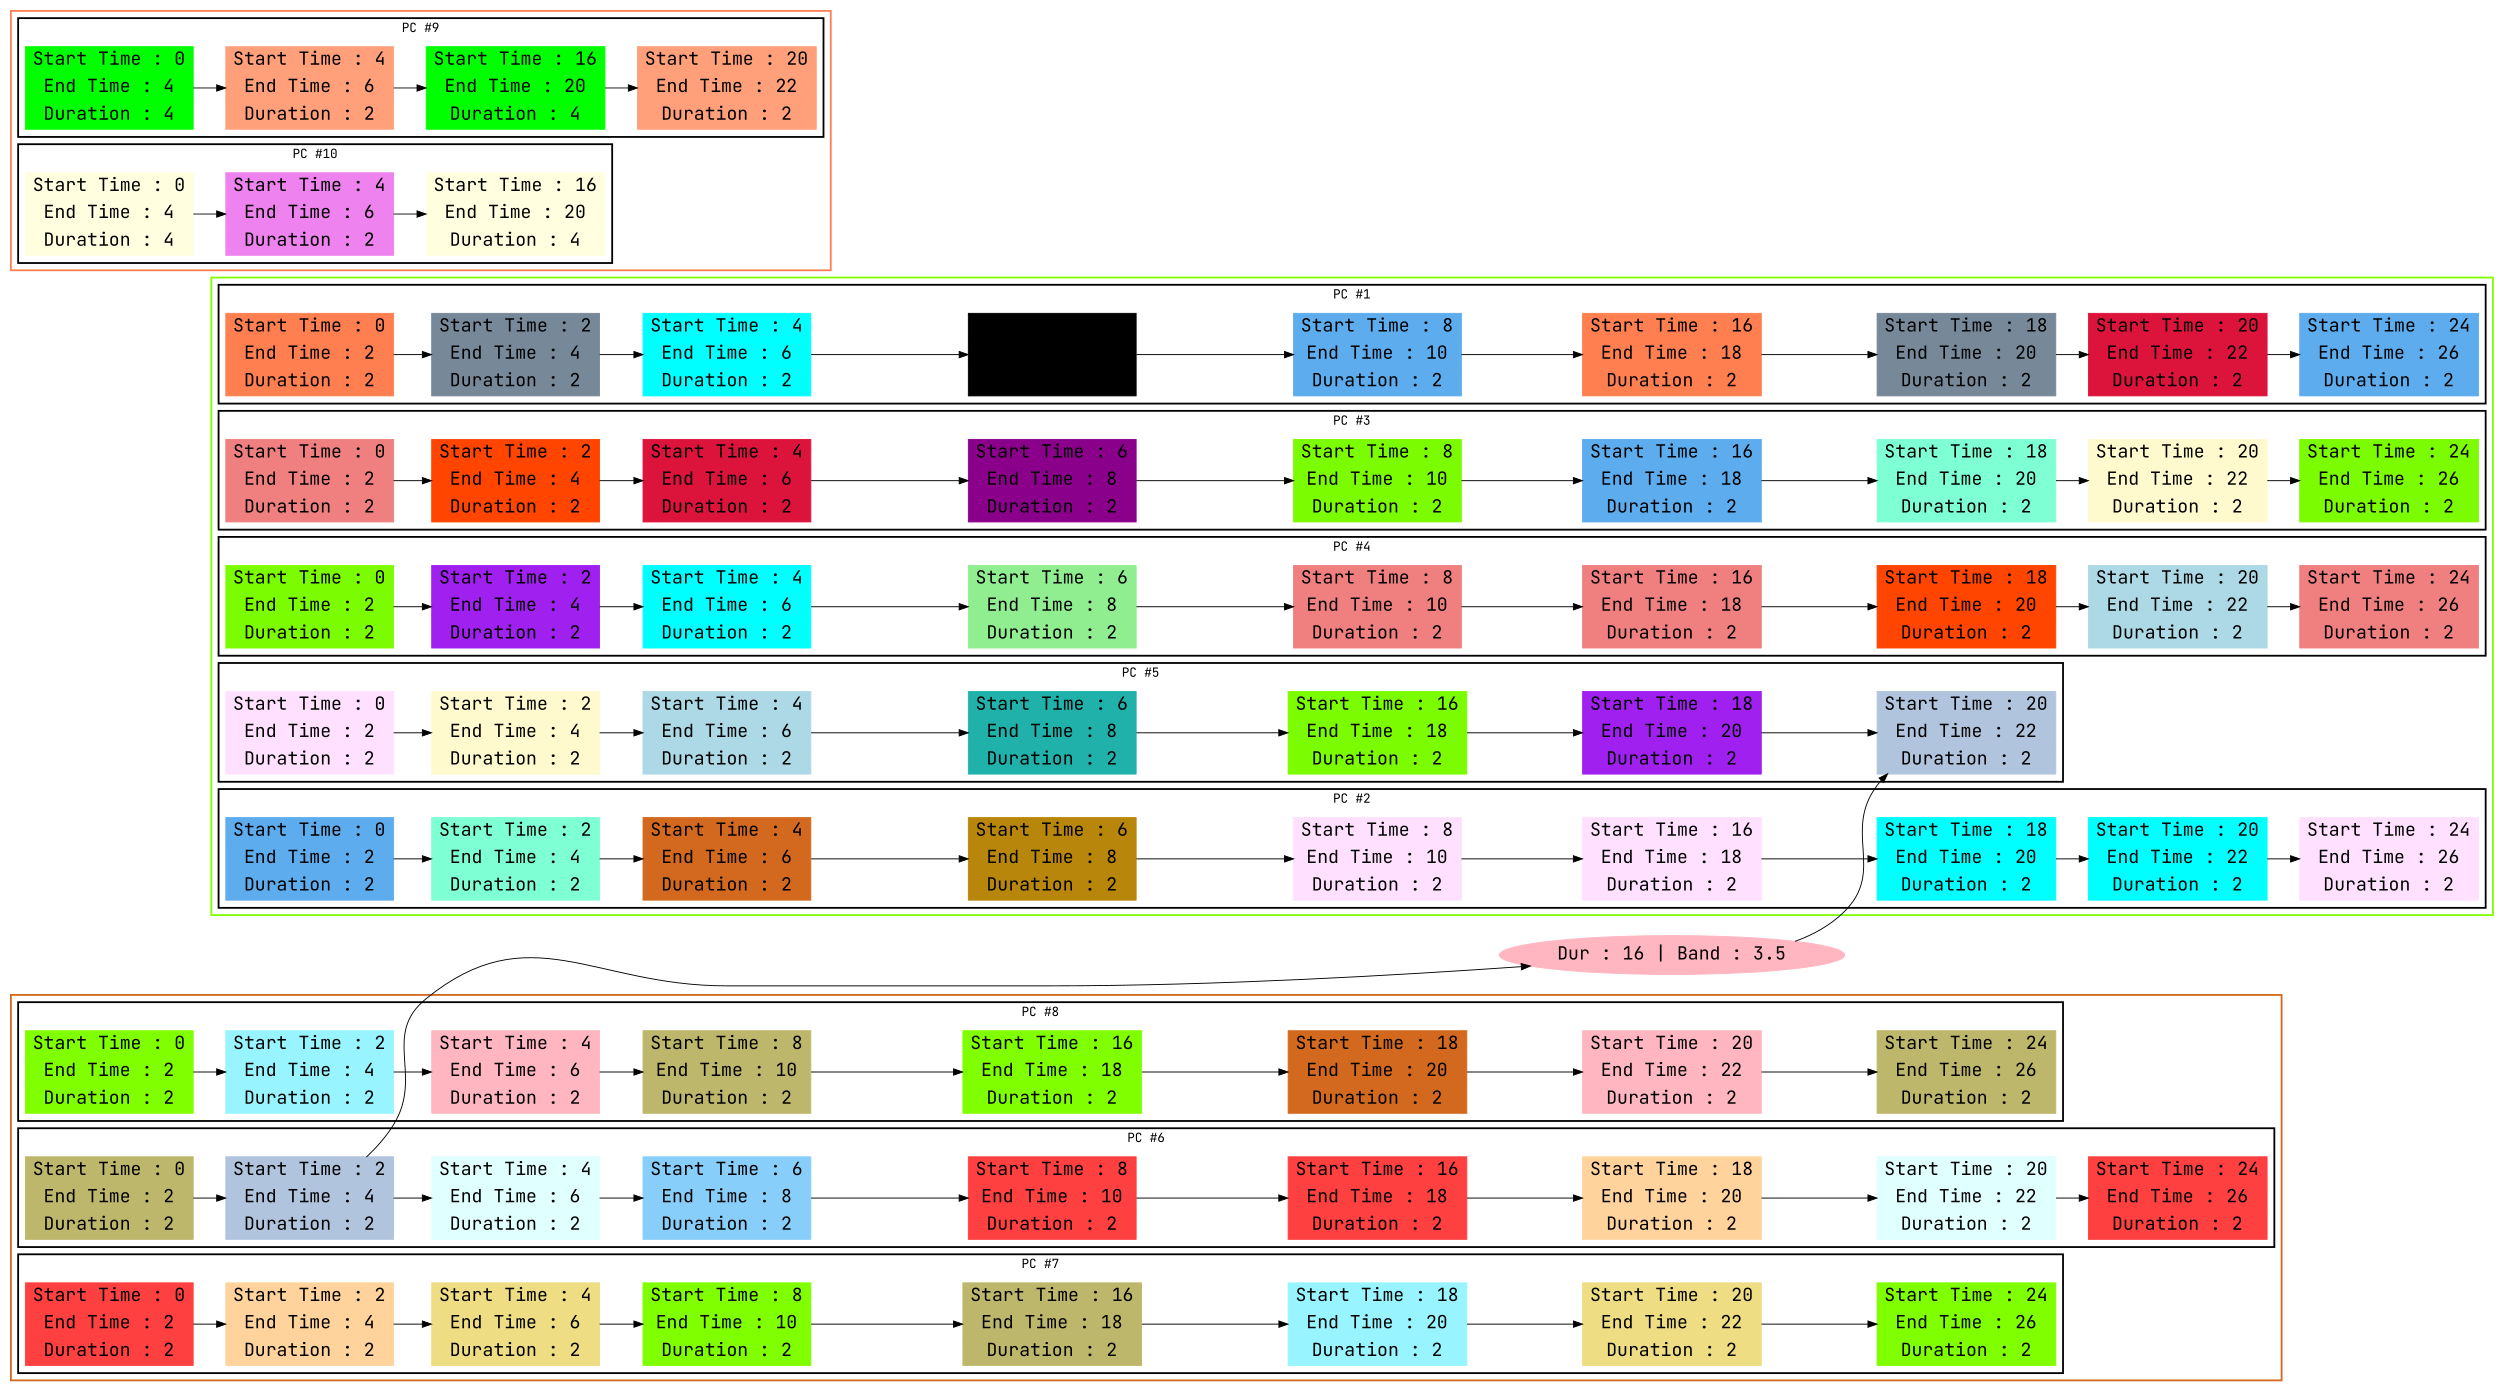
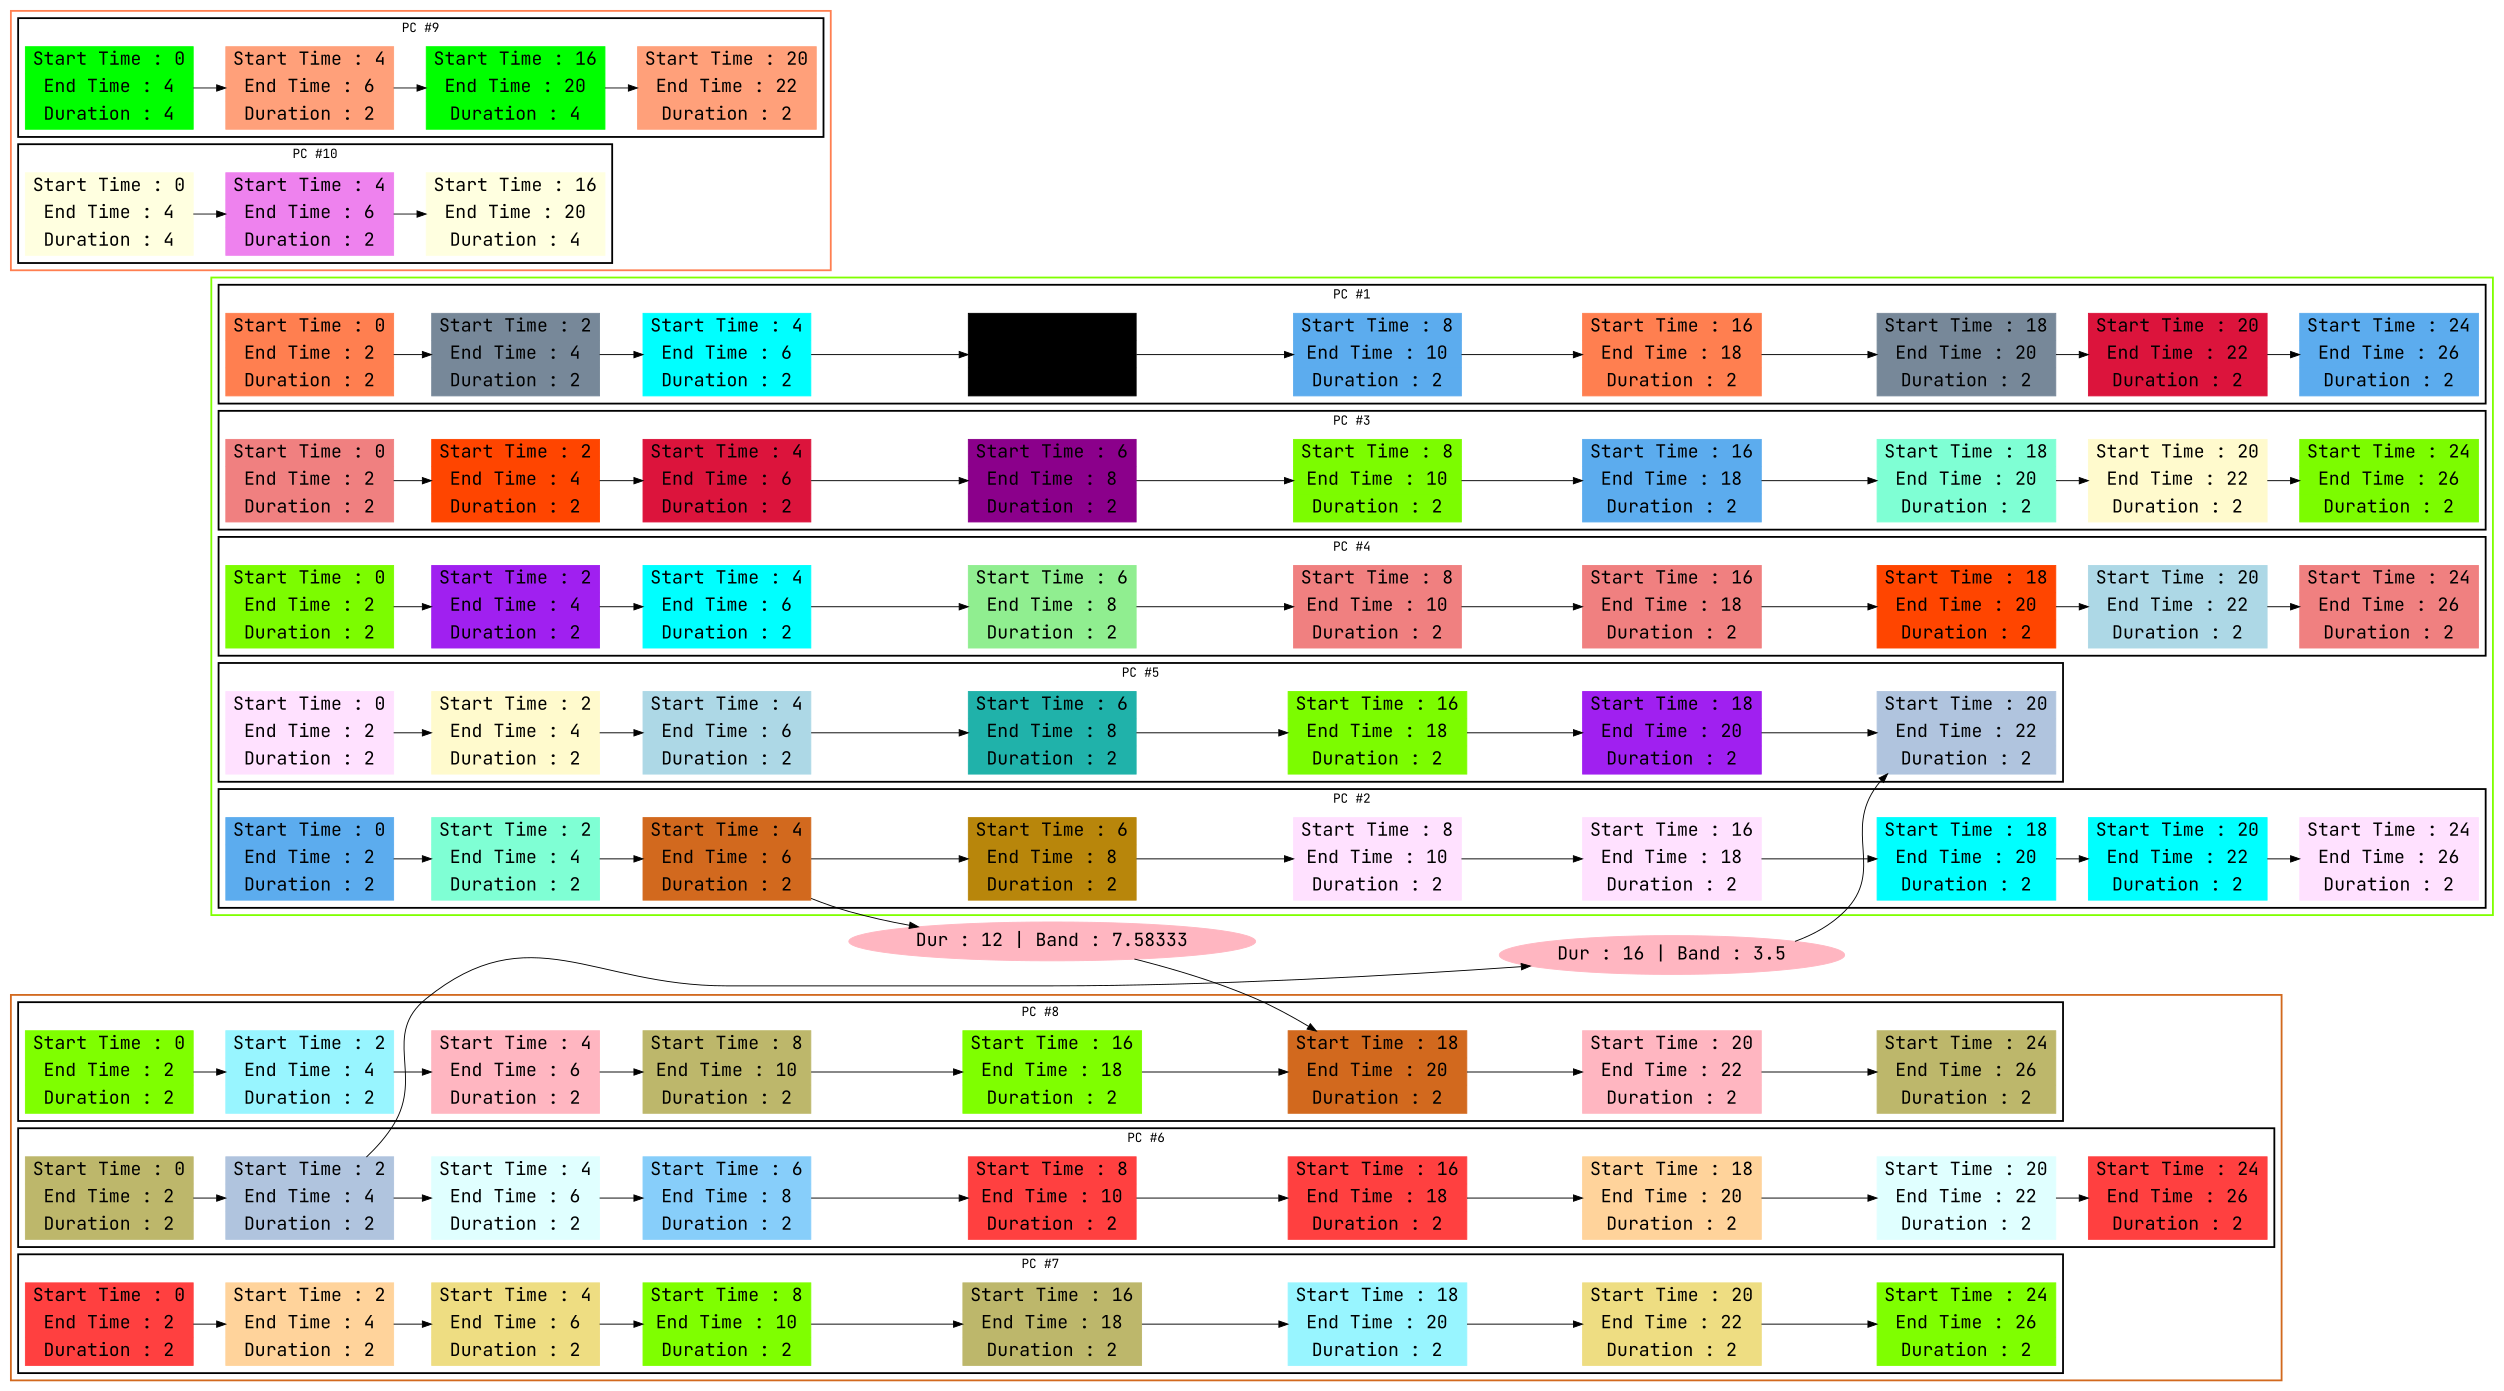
none -> (1052, 941)
